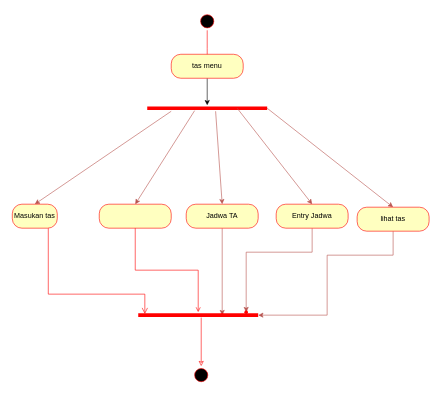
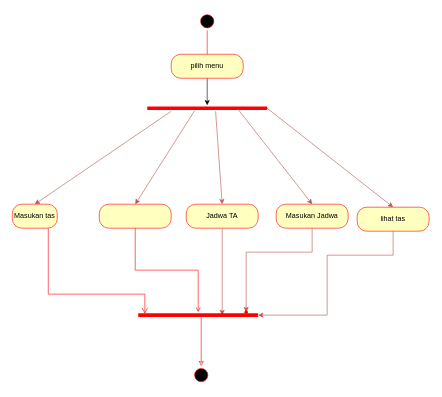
(207, 66) -> (207, 66)
(312, 216) -> (312, 216)
